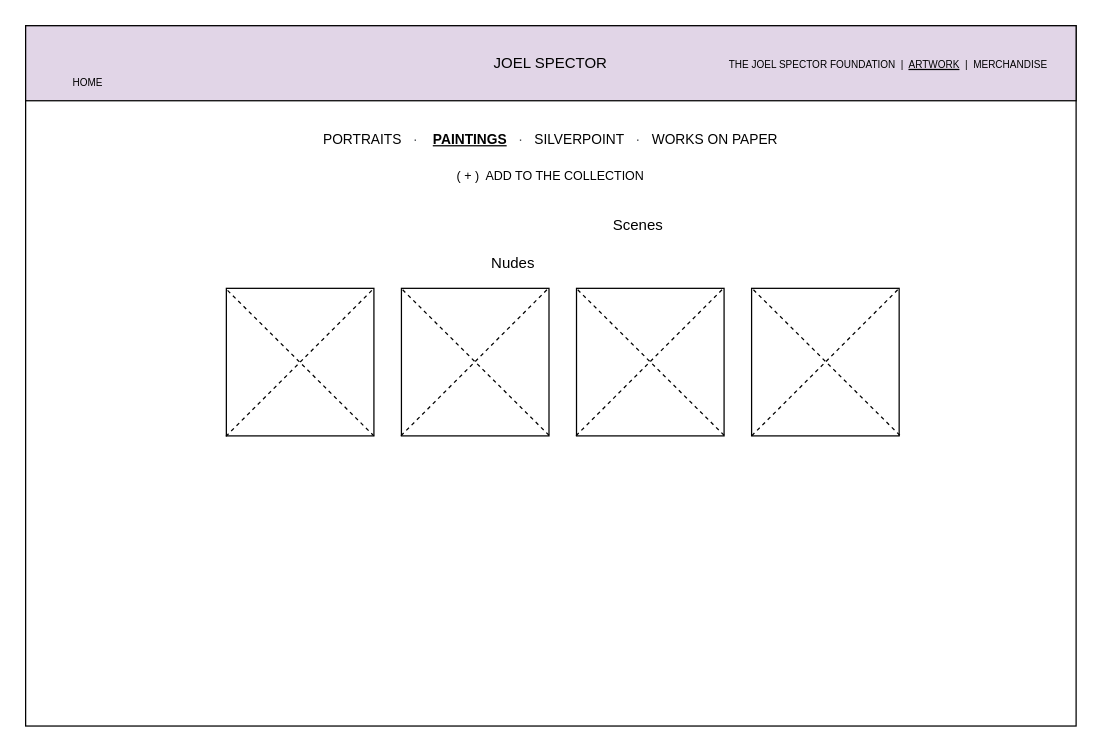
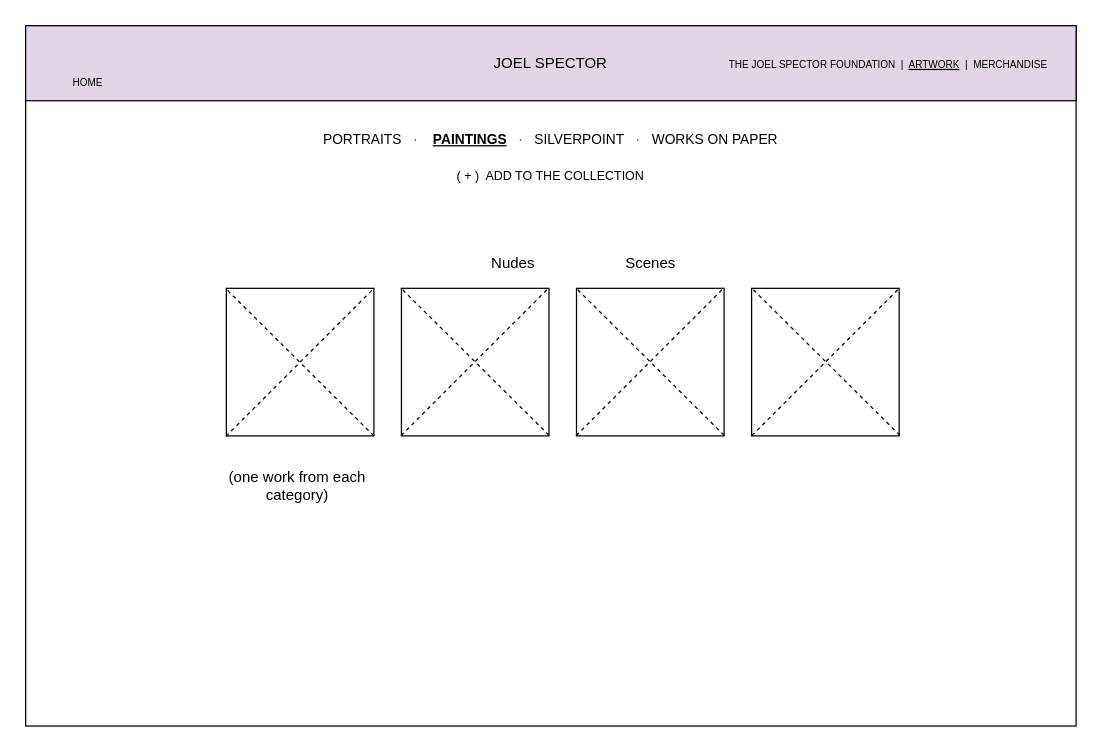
(638, 226) -> (650, 263)
none -> (298, 486)
